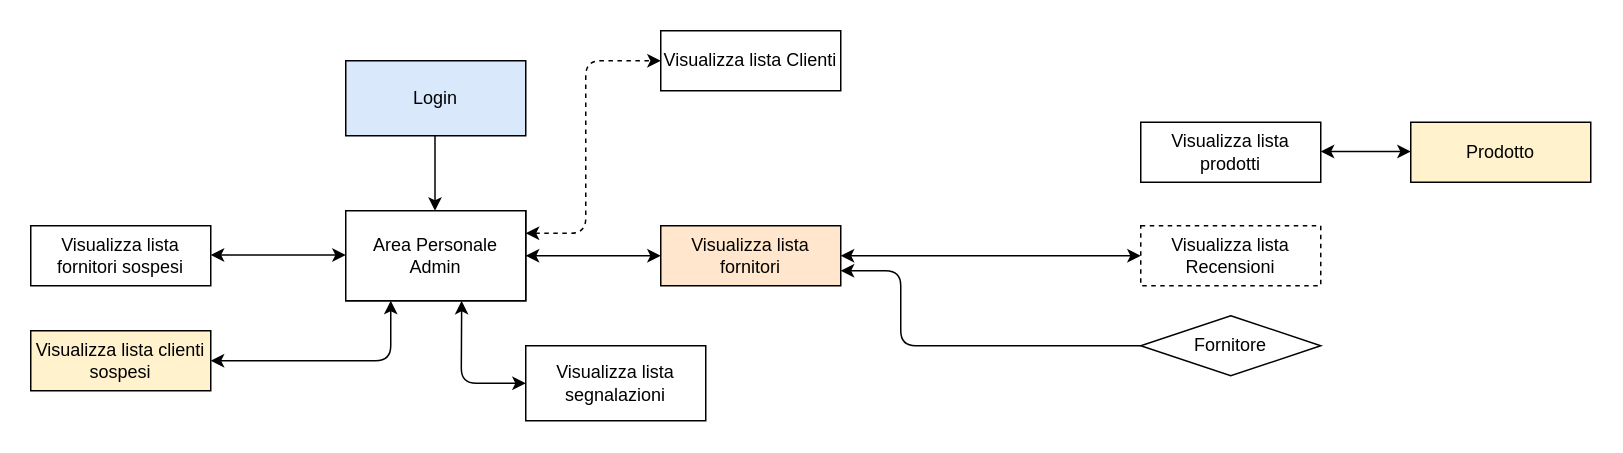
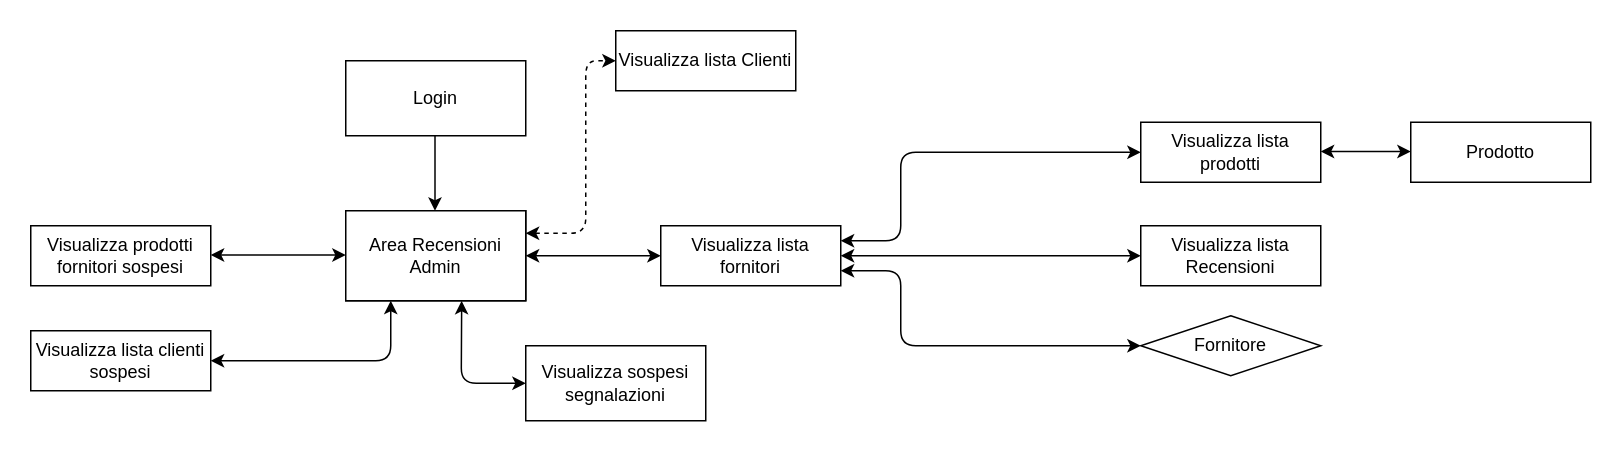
(751, 61) -> (706, 61)
(436, 98) -> (436, 98)
none -> (957, 152)
(1501, 152) -> (1501, 152)
(121, 256) -> (121, 256)
(436, 256) -> (436, 256)
(751, 256) -> (751, 256)
(1231, 256) -> (1231, 256)
(1133, 346) -> (1129, 346)
(121, 361) -> (121, 361)
(616, 383) -> (616, 383)
